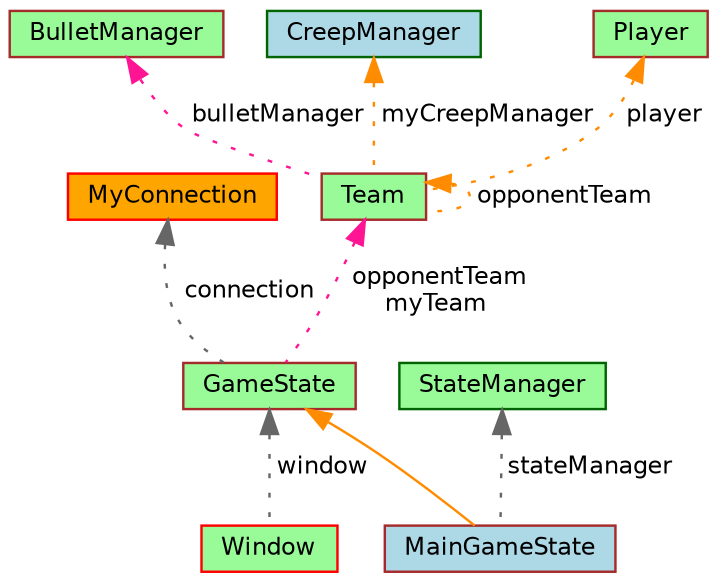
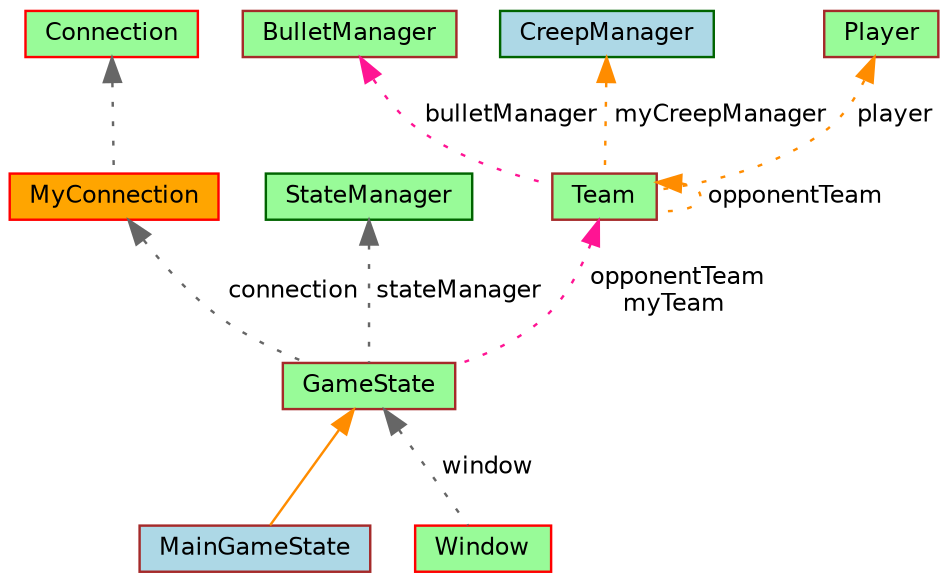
none -> (112, 34)
(501, 480) -> (369, 304)
